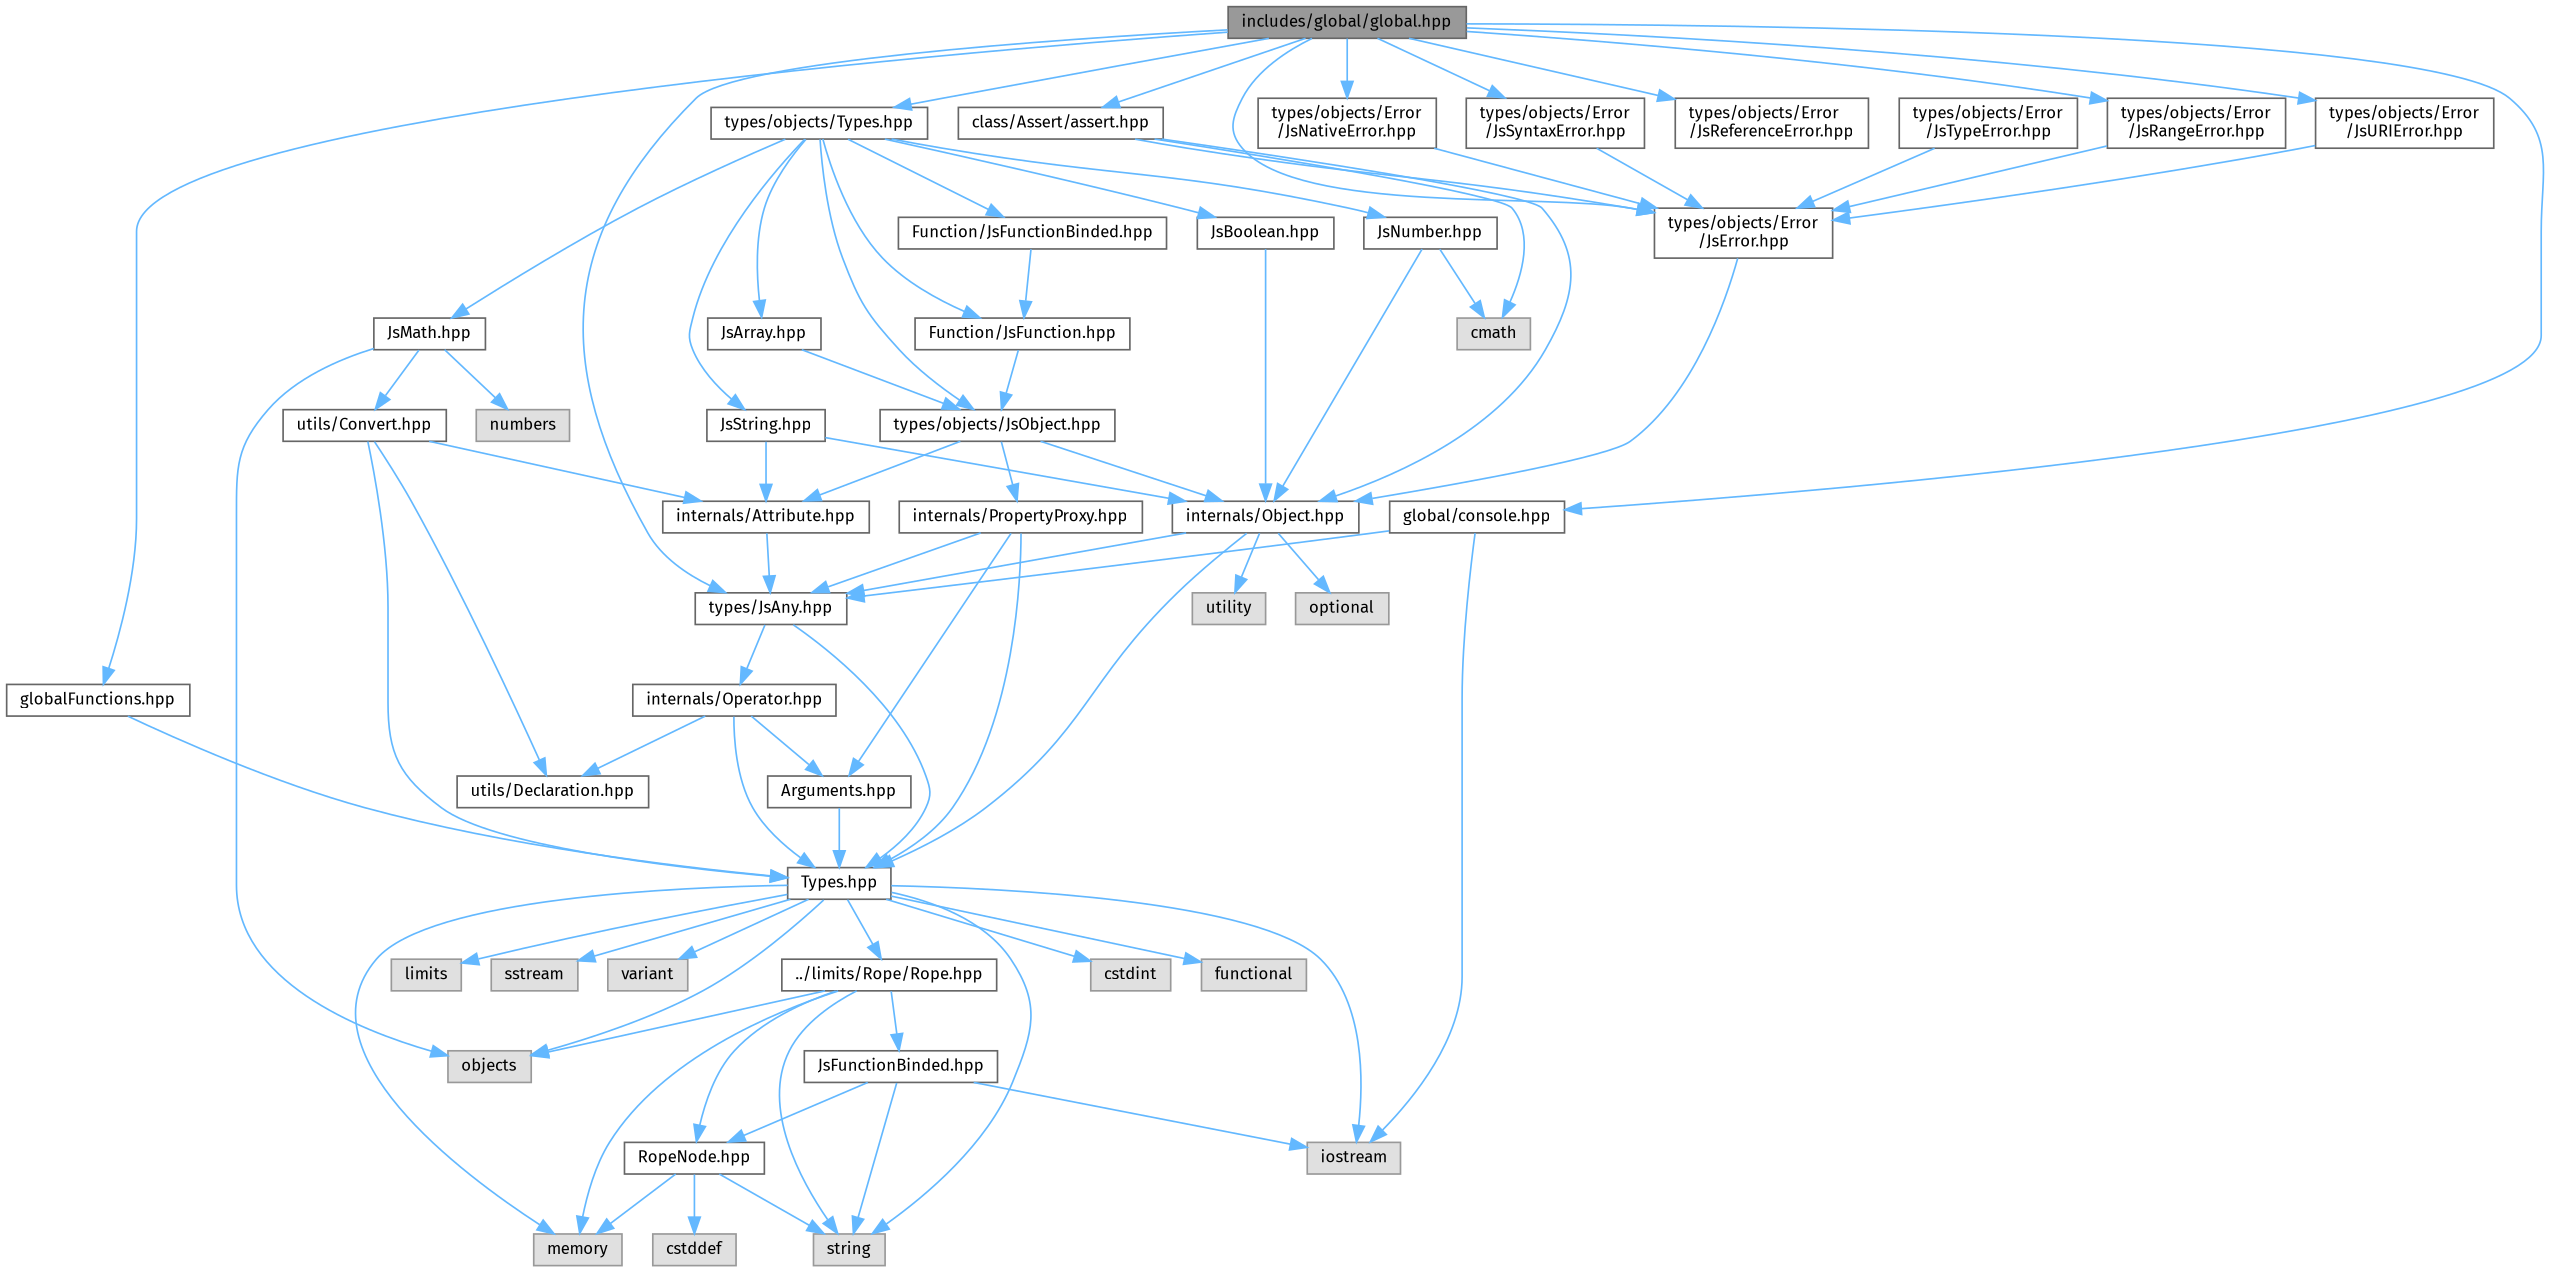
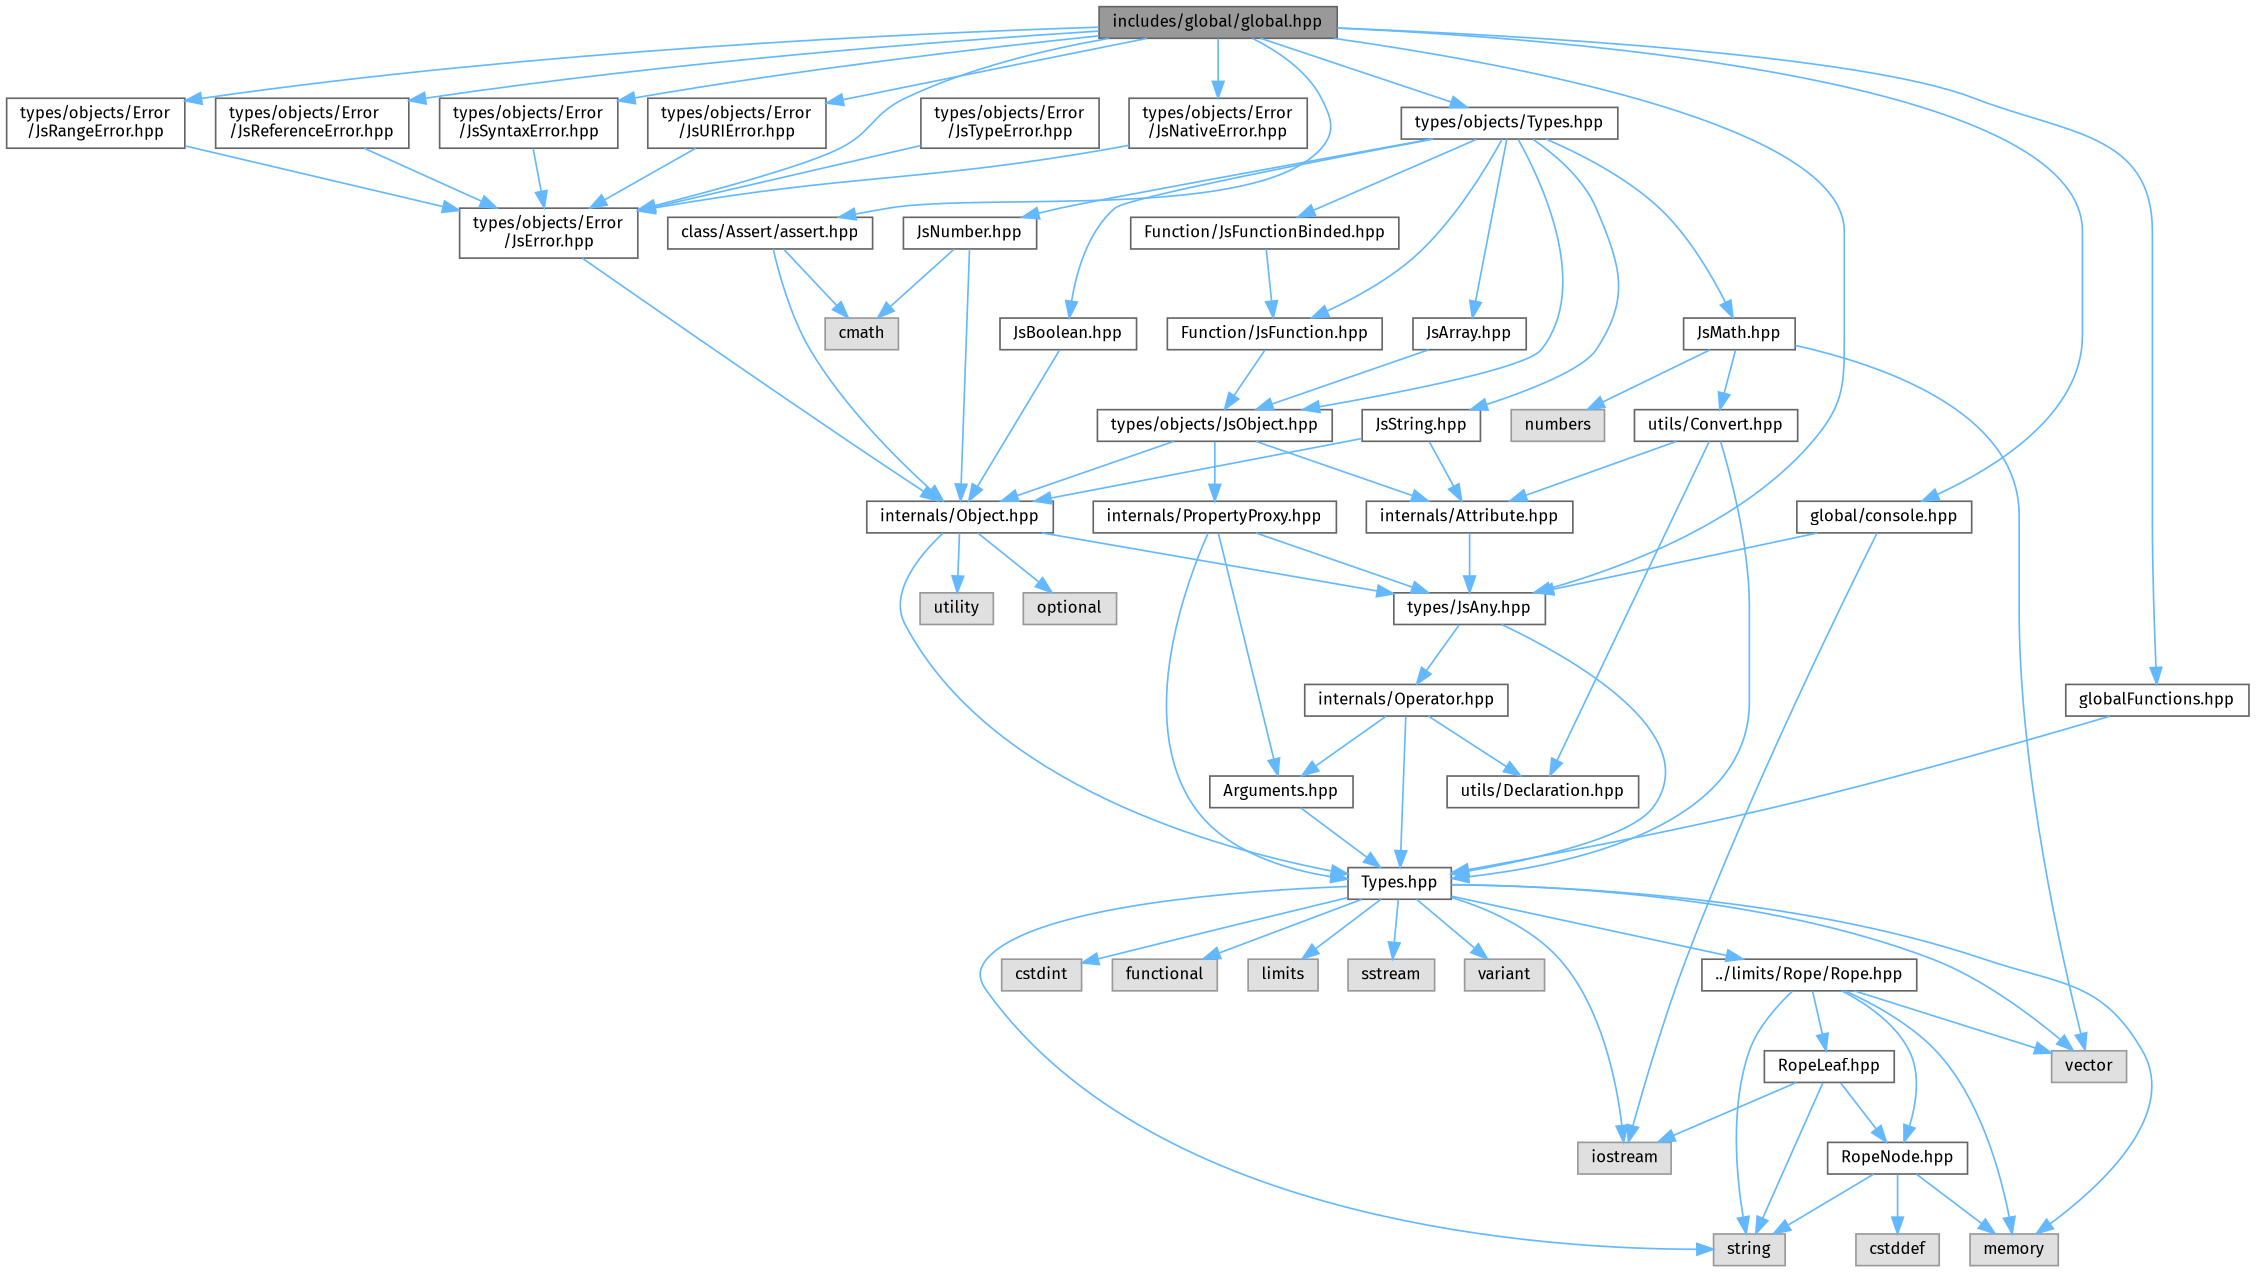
(1386, 175) -> (423, 175)
(490, 1067) -> (2089, 1067)
(901, 1067) -> (1829, 1067)
